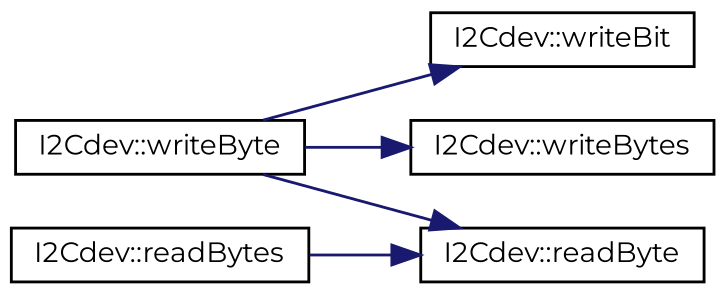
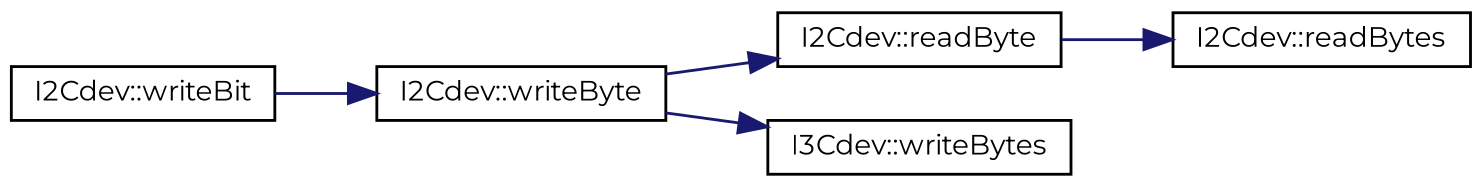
(347, 97) -> (312, 94)
(562, 147) -> (919, 147)
(350, 255) -> (1103, 40)
